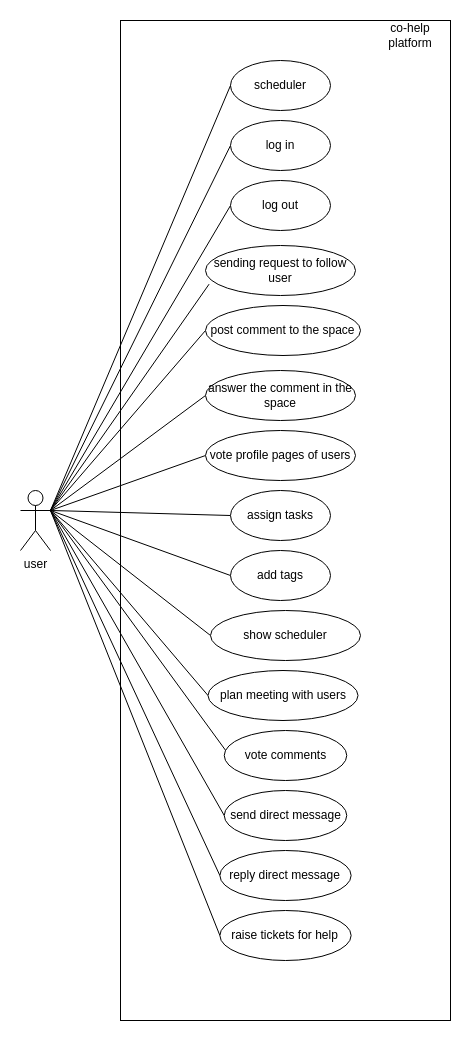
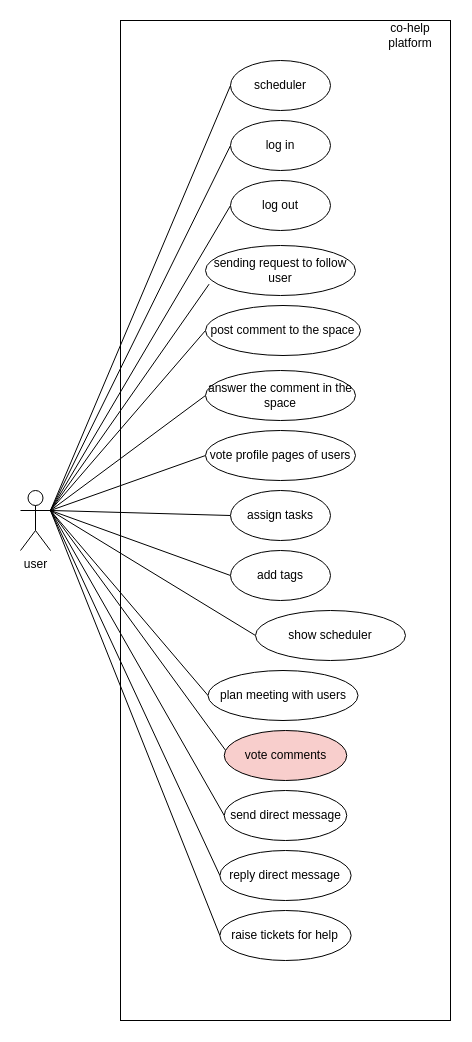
(286, 636) -> (331, 636)
(286, 756) -> (286, 756)
